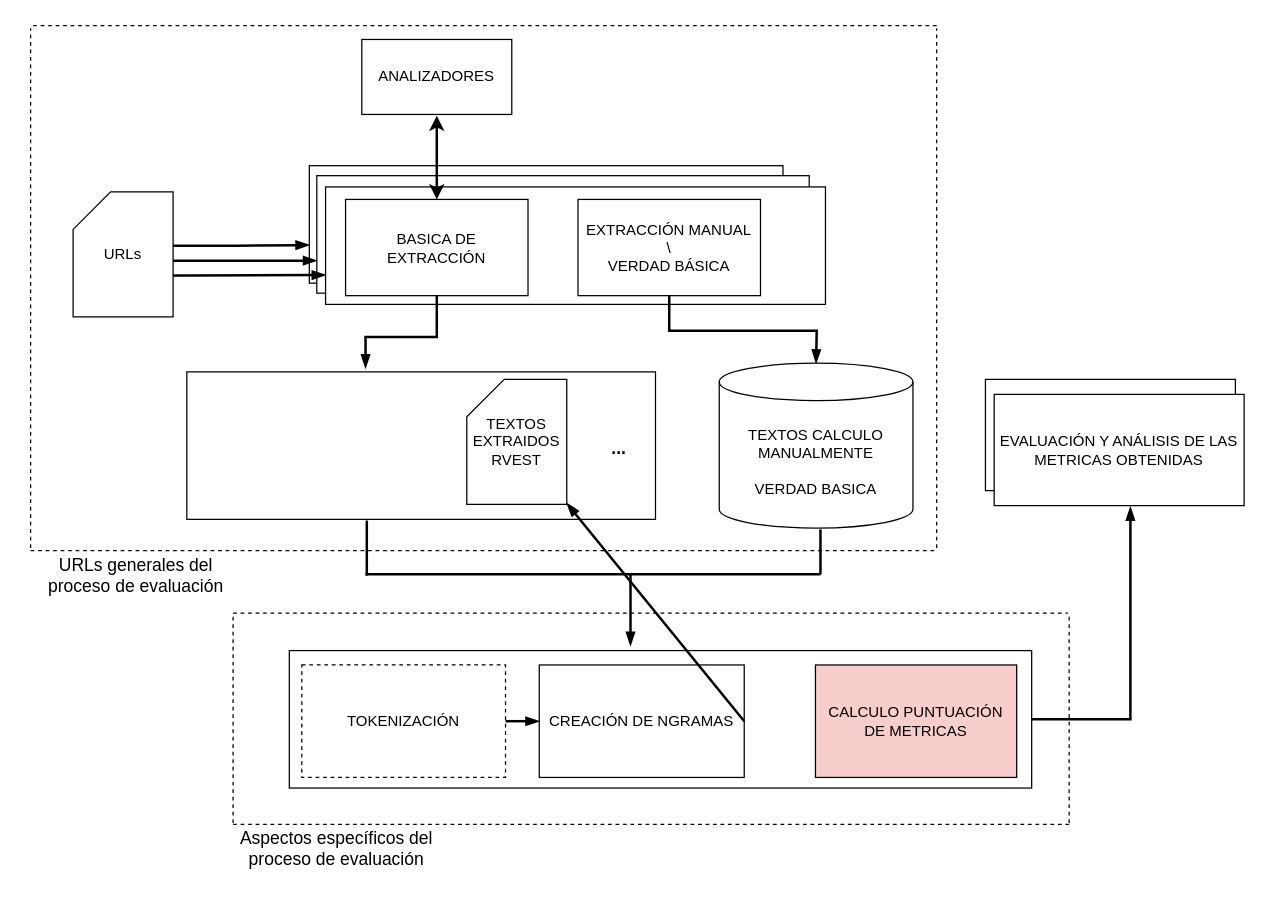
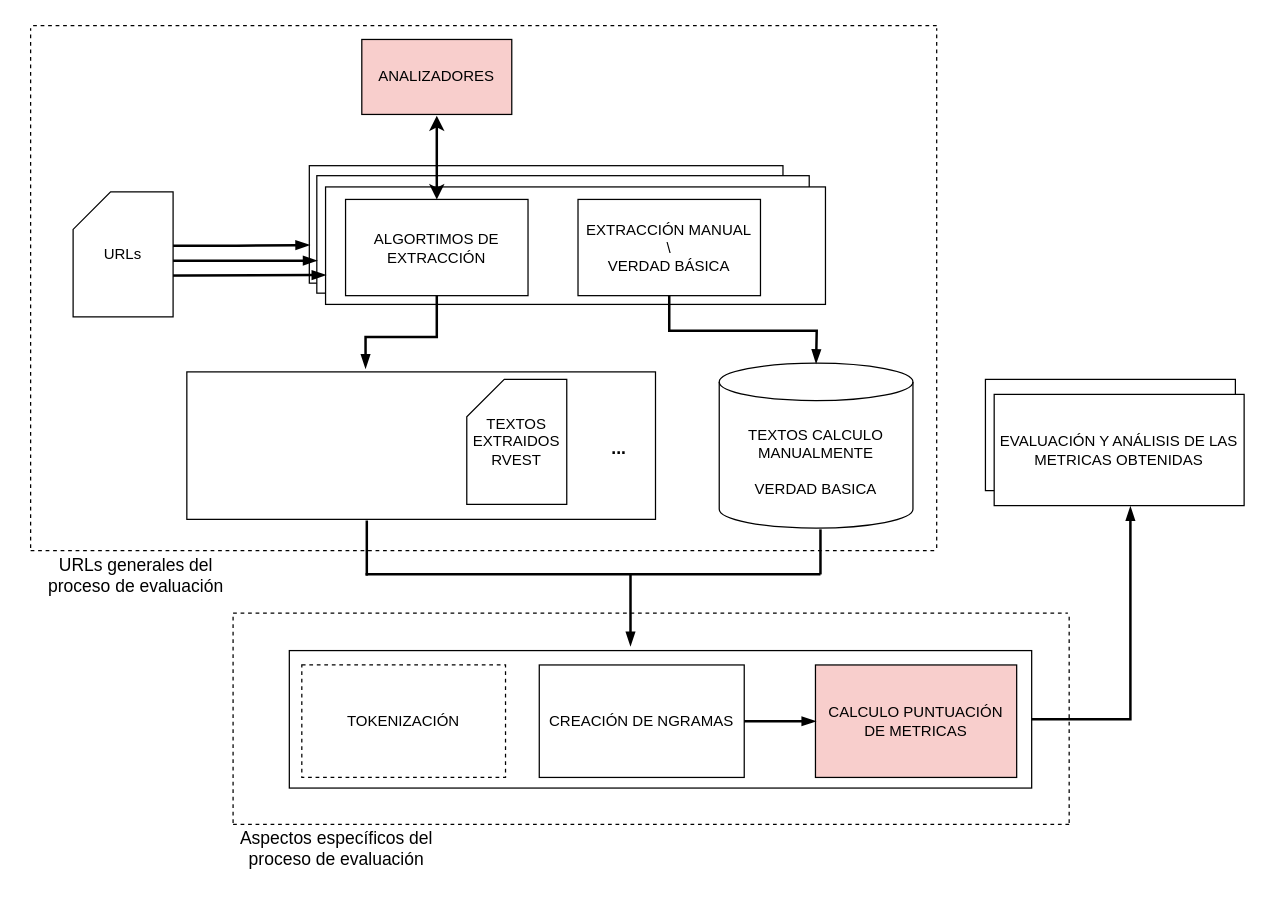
(437, 77) -> (437, 77)
(437, 248) -> (437, 248)
(689, 653) -> (774, 721)
(516, 721) -> none
